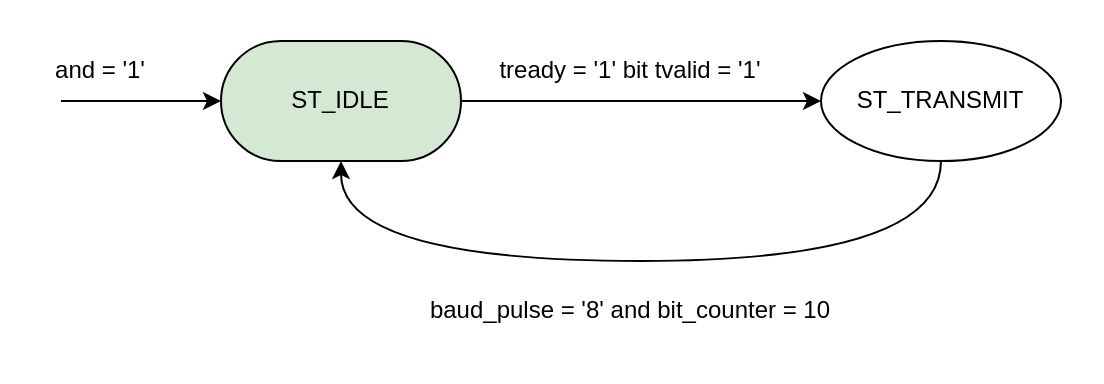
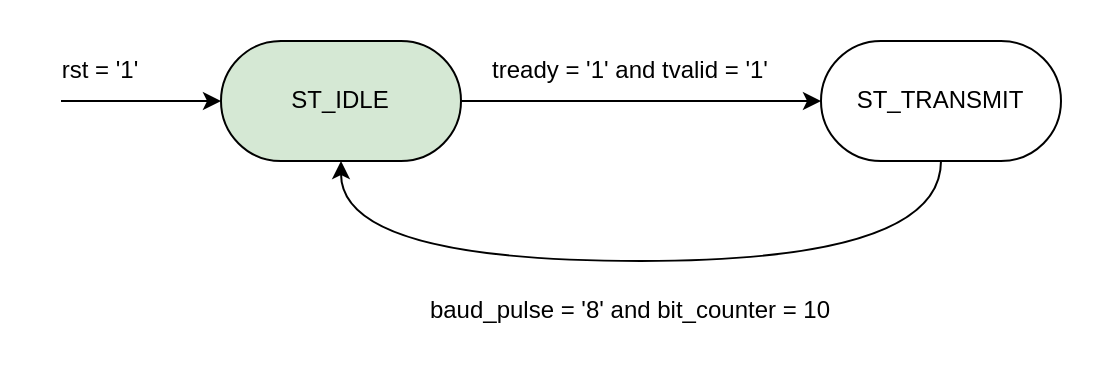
(101, 71) -> (101, 71)
(631, 71) -> (631, 71)
(941, 101) -> (941, 101)
